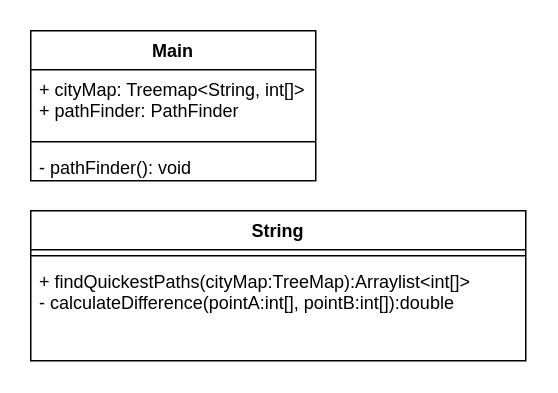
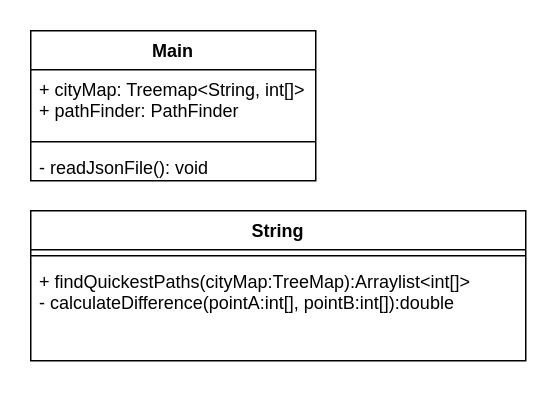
(128, 168) -> (136, 168)
